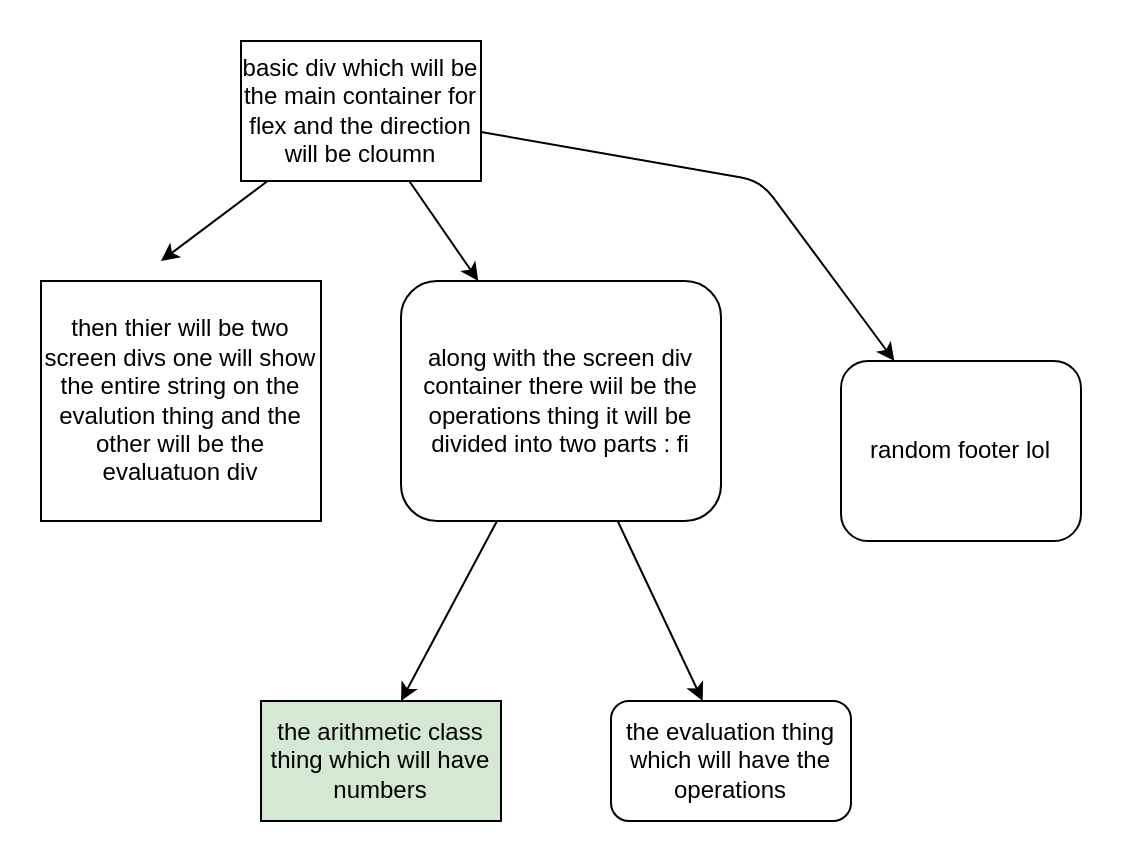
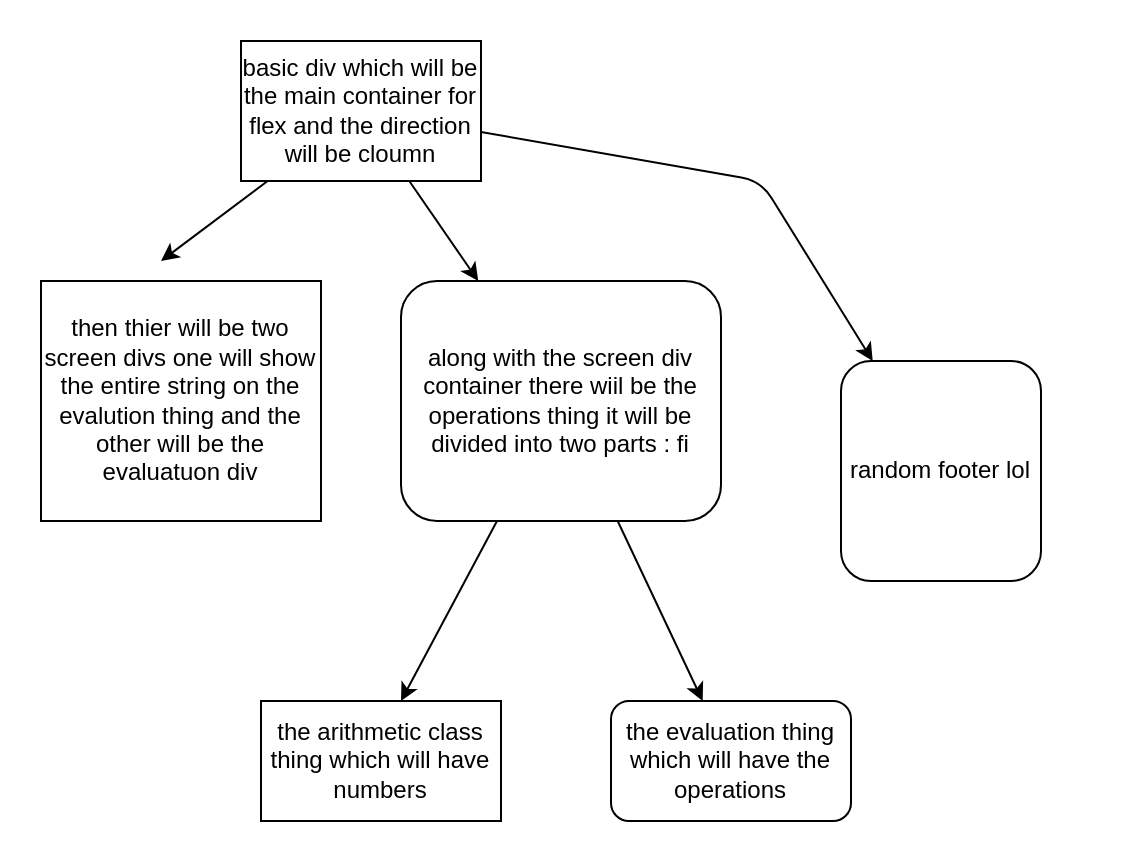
(961, 451) -> (941, 471)
(381, 761) -> (381, 761)
